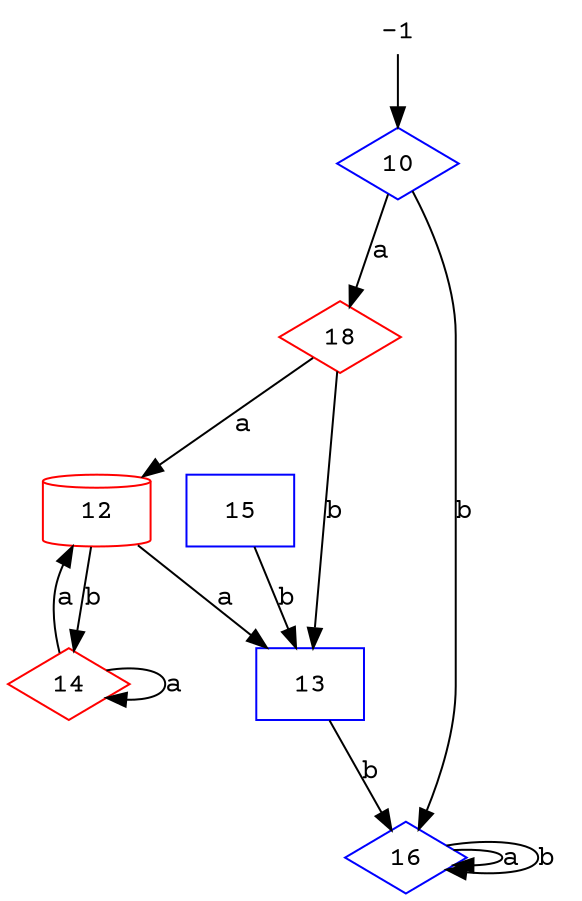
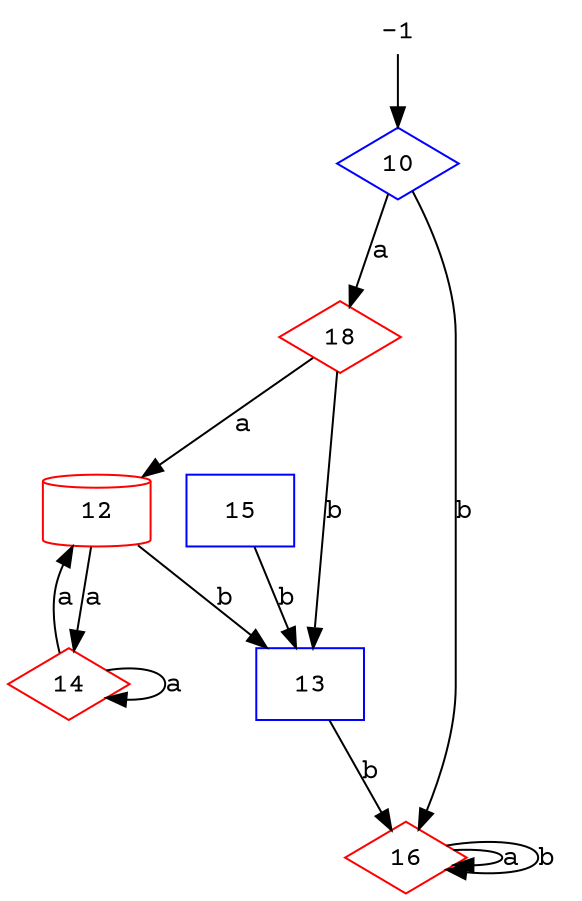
(94, 597) -> (94, 597)
(225, 597) -> (225, 597)
(406, 858) -> (406, 858)
